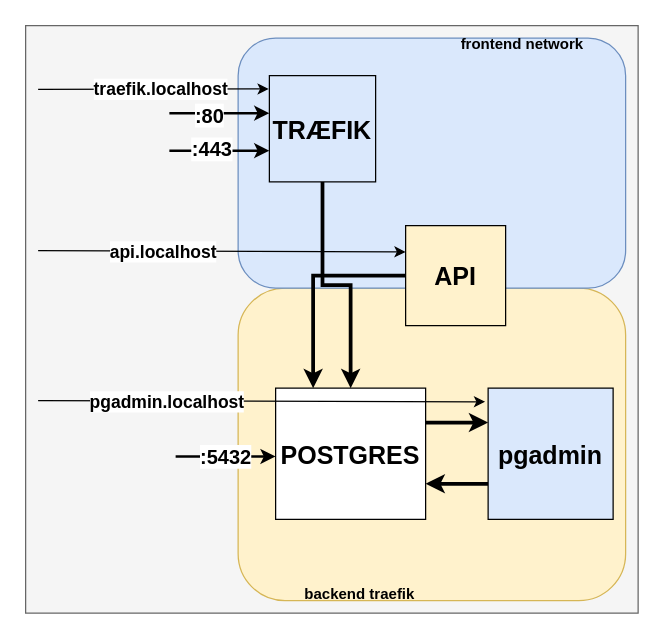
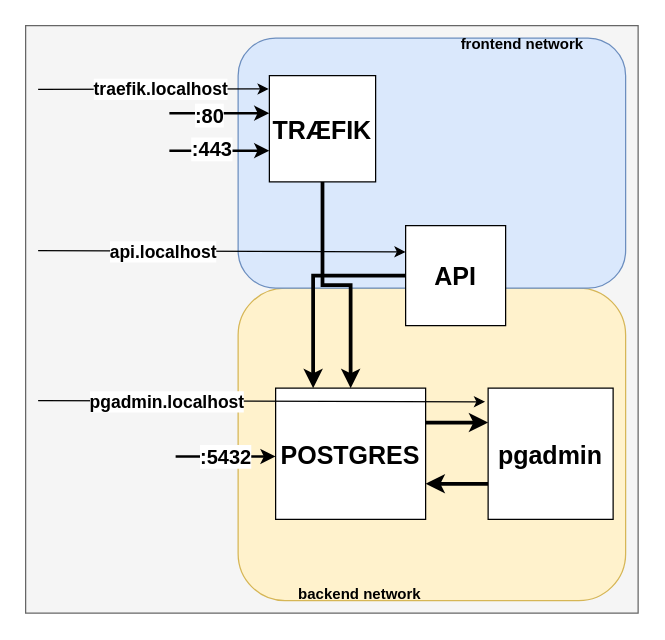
(323, 129) -> (323, 129)
(456, 276) -> (456, 276)
(551, 454) -> (551, 454)
(360, 594) -> (360, 594)
